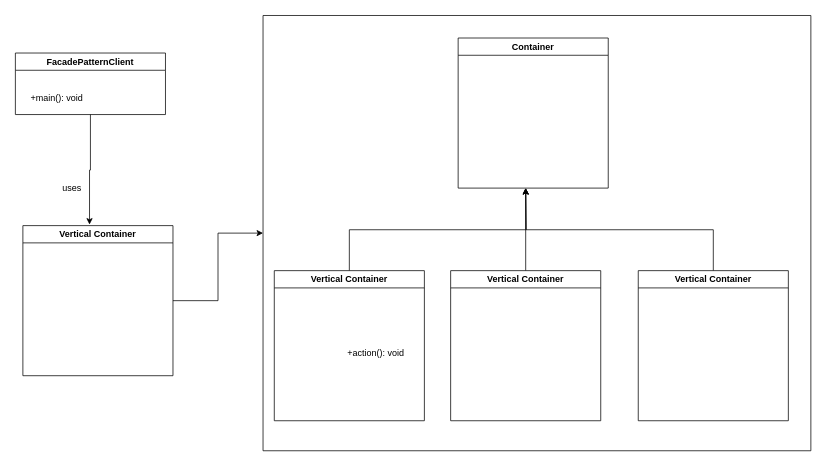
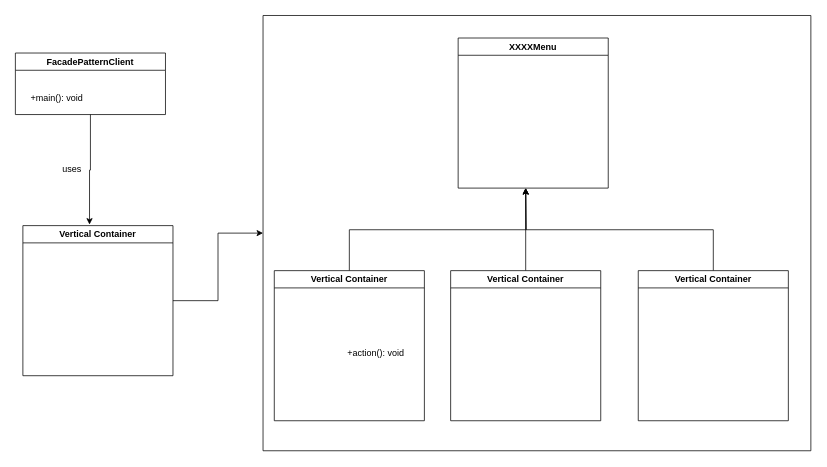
(533, 47) -> (533, 47)
(72, 188) -> (72, 169)
